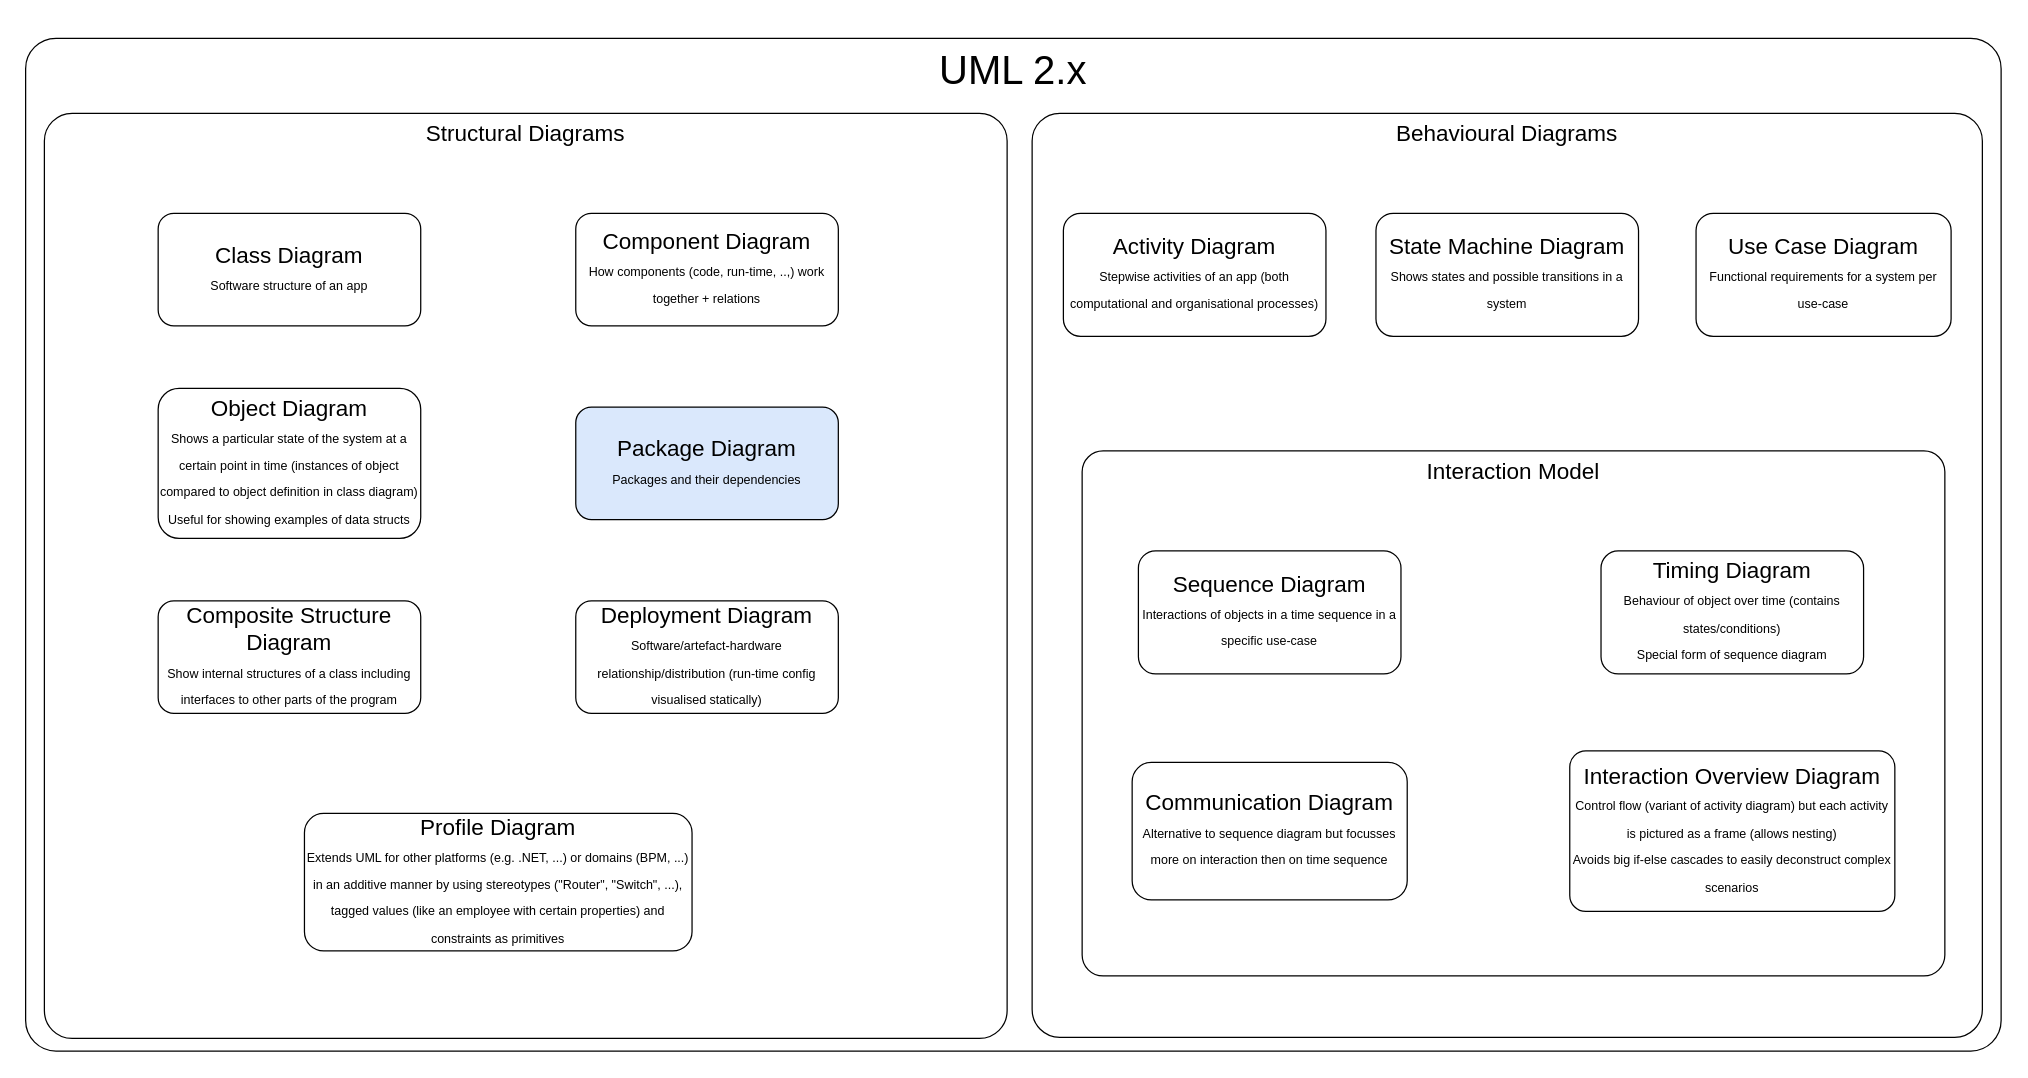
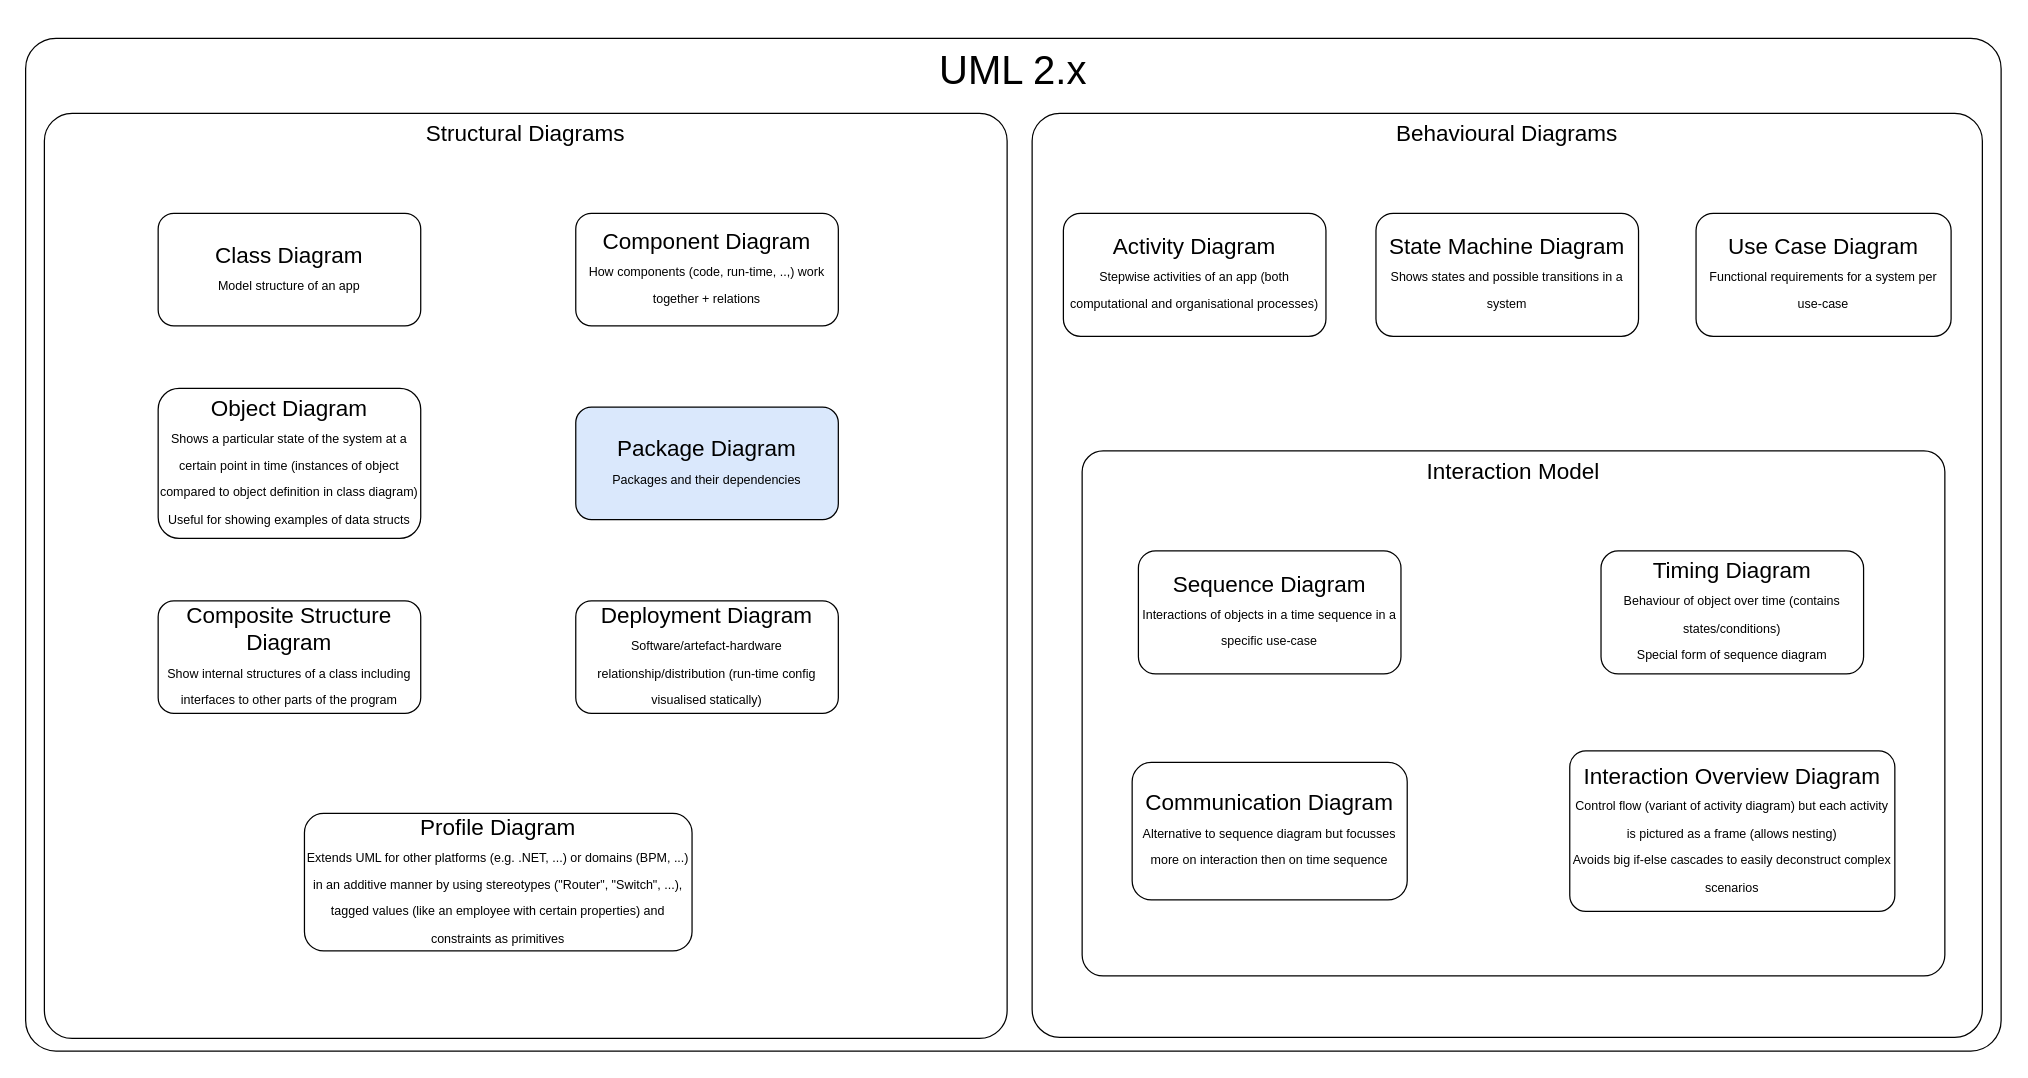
(289, 269) -> (289, 269)
